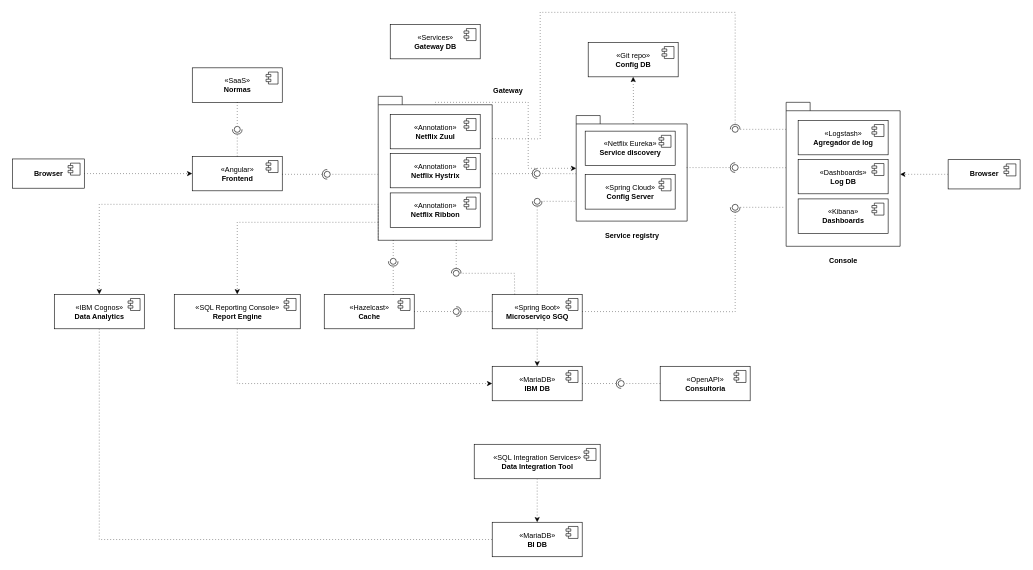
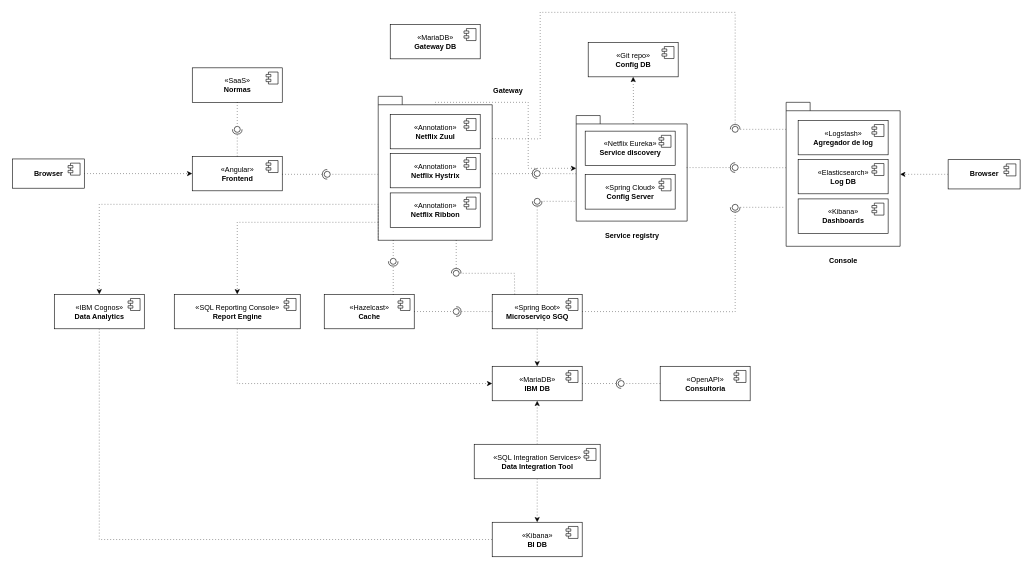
(436, 42) -> (436, 42)
(844, 177) -> (844, 177)
none -> (537, 406)
(538, 540) -> (538, 540)
